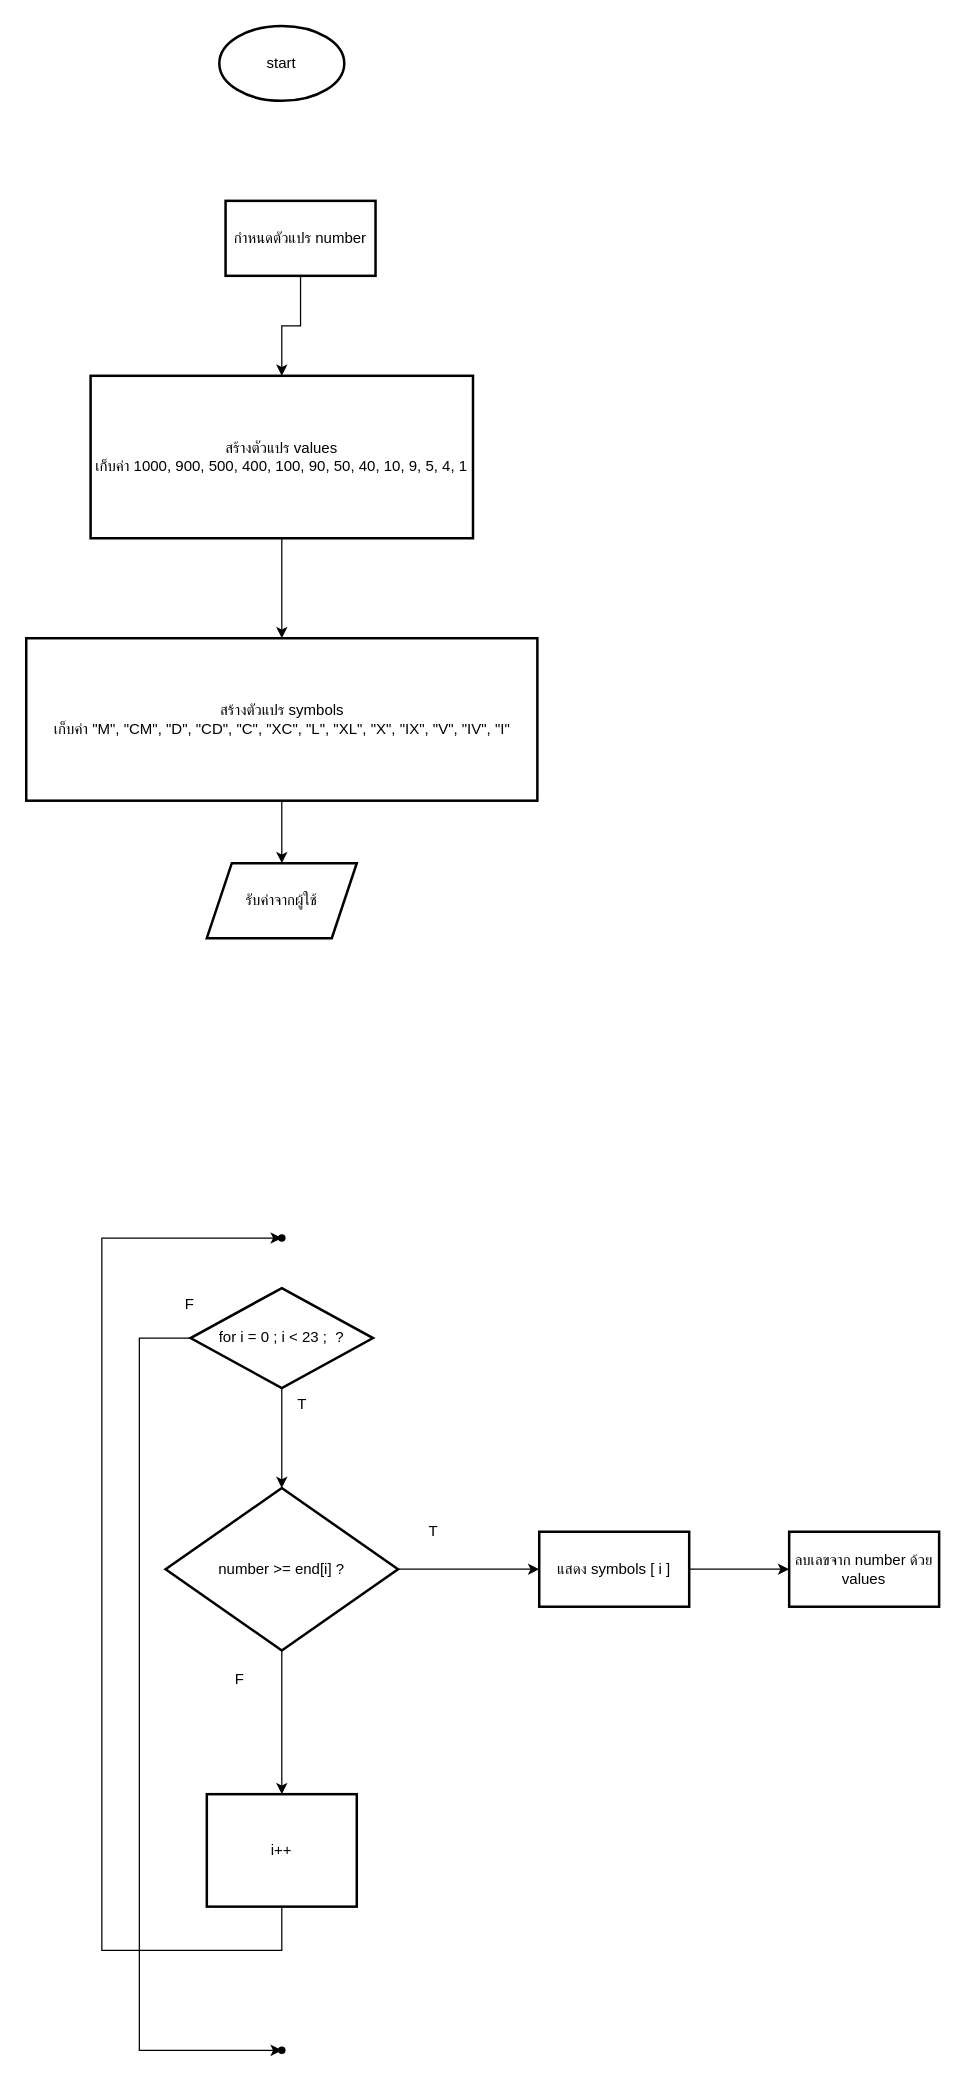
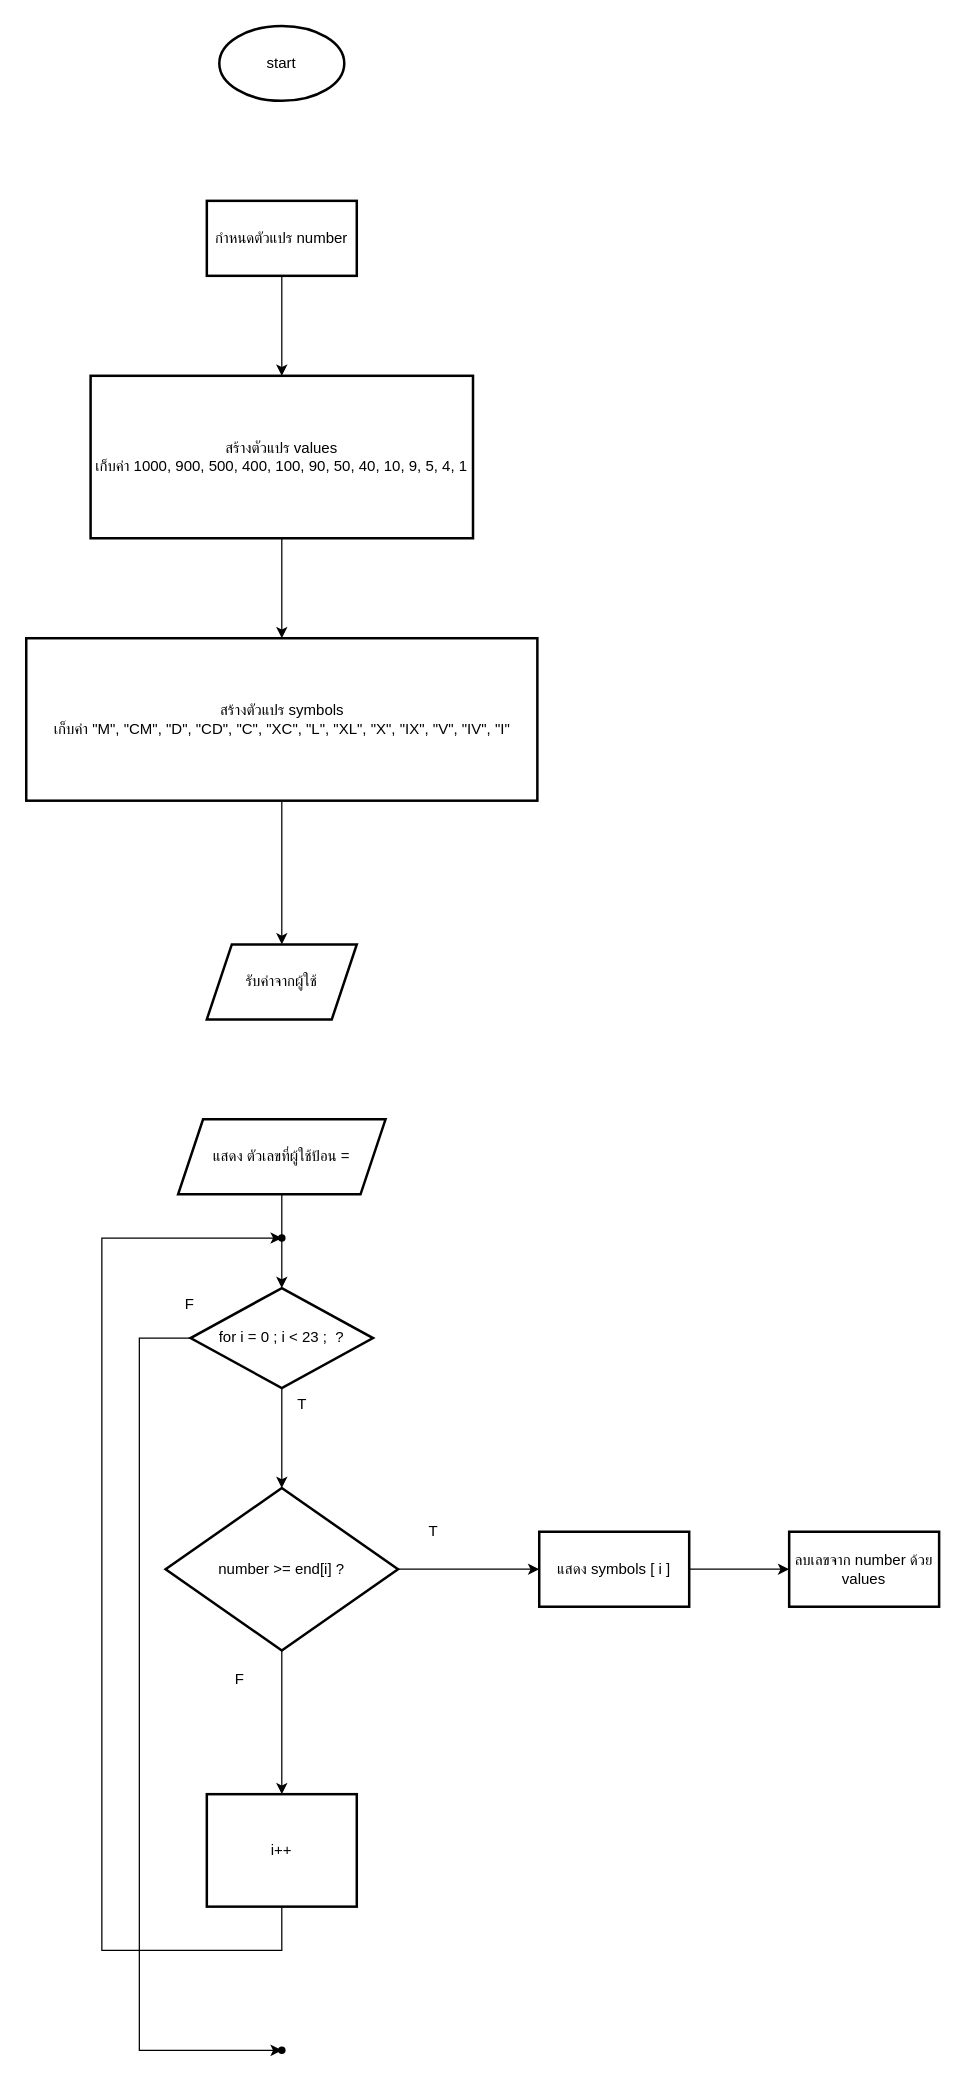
(301, 238) -> (282, 238)
(282, 901) -> (282, 982)
none -> (282, 1157)
none -> (282, 1235)
